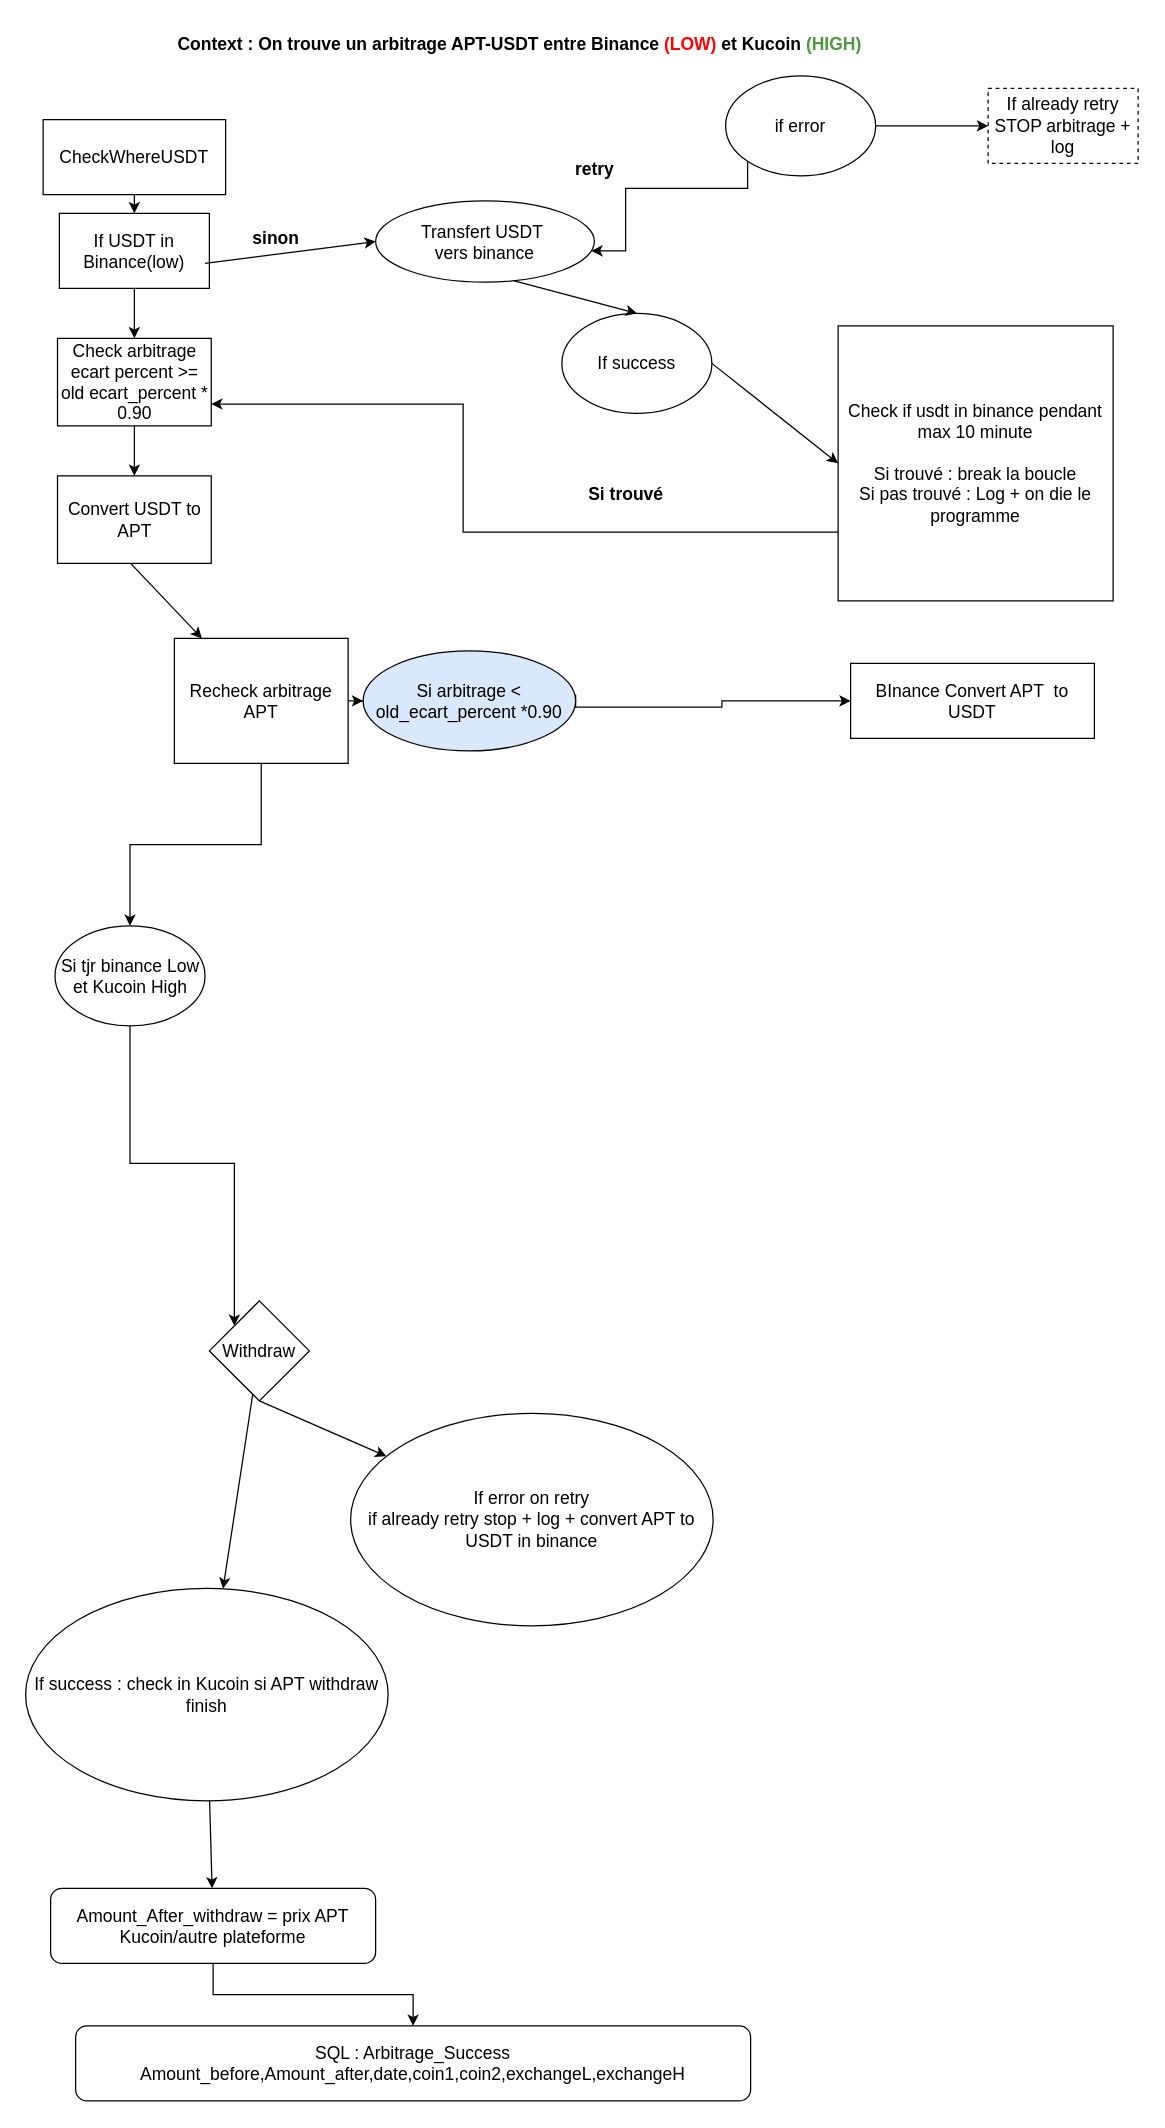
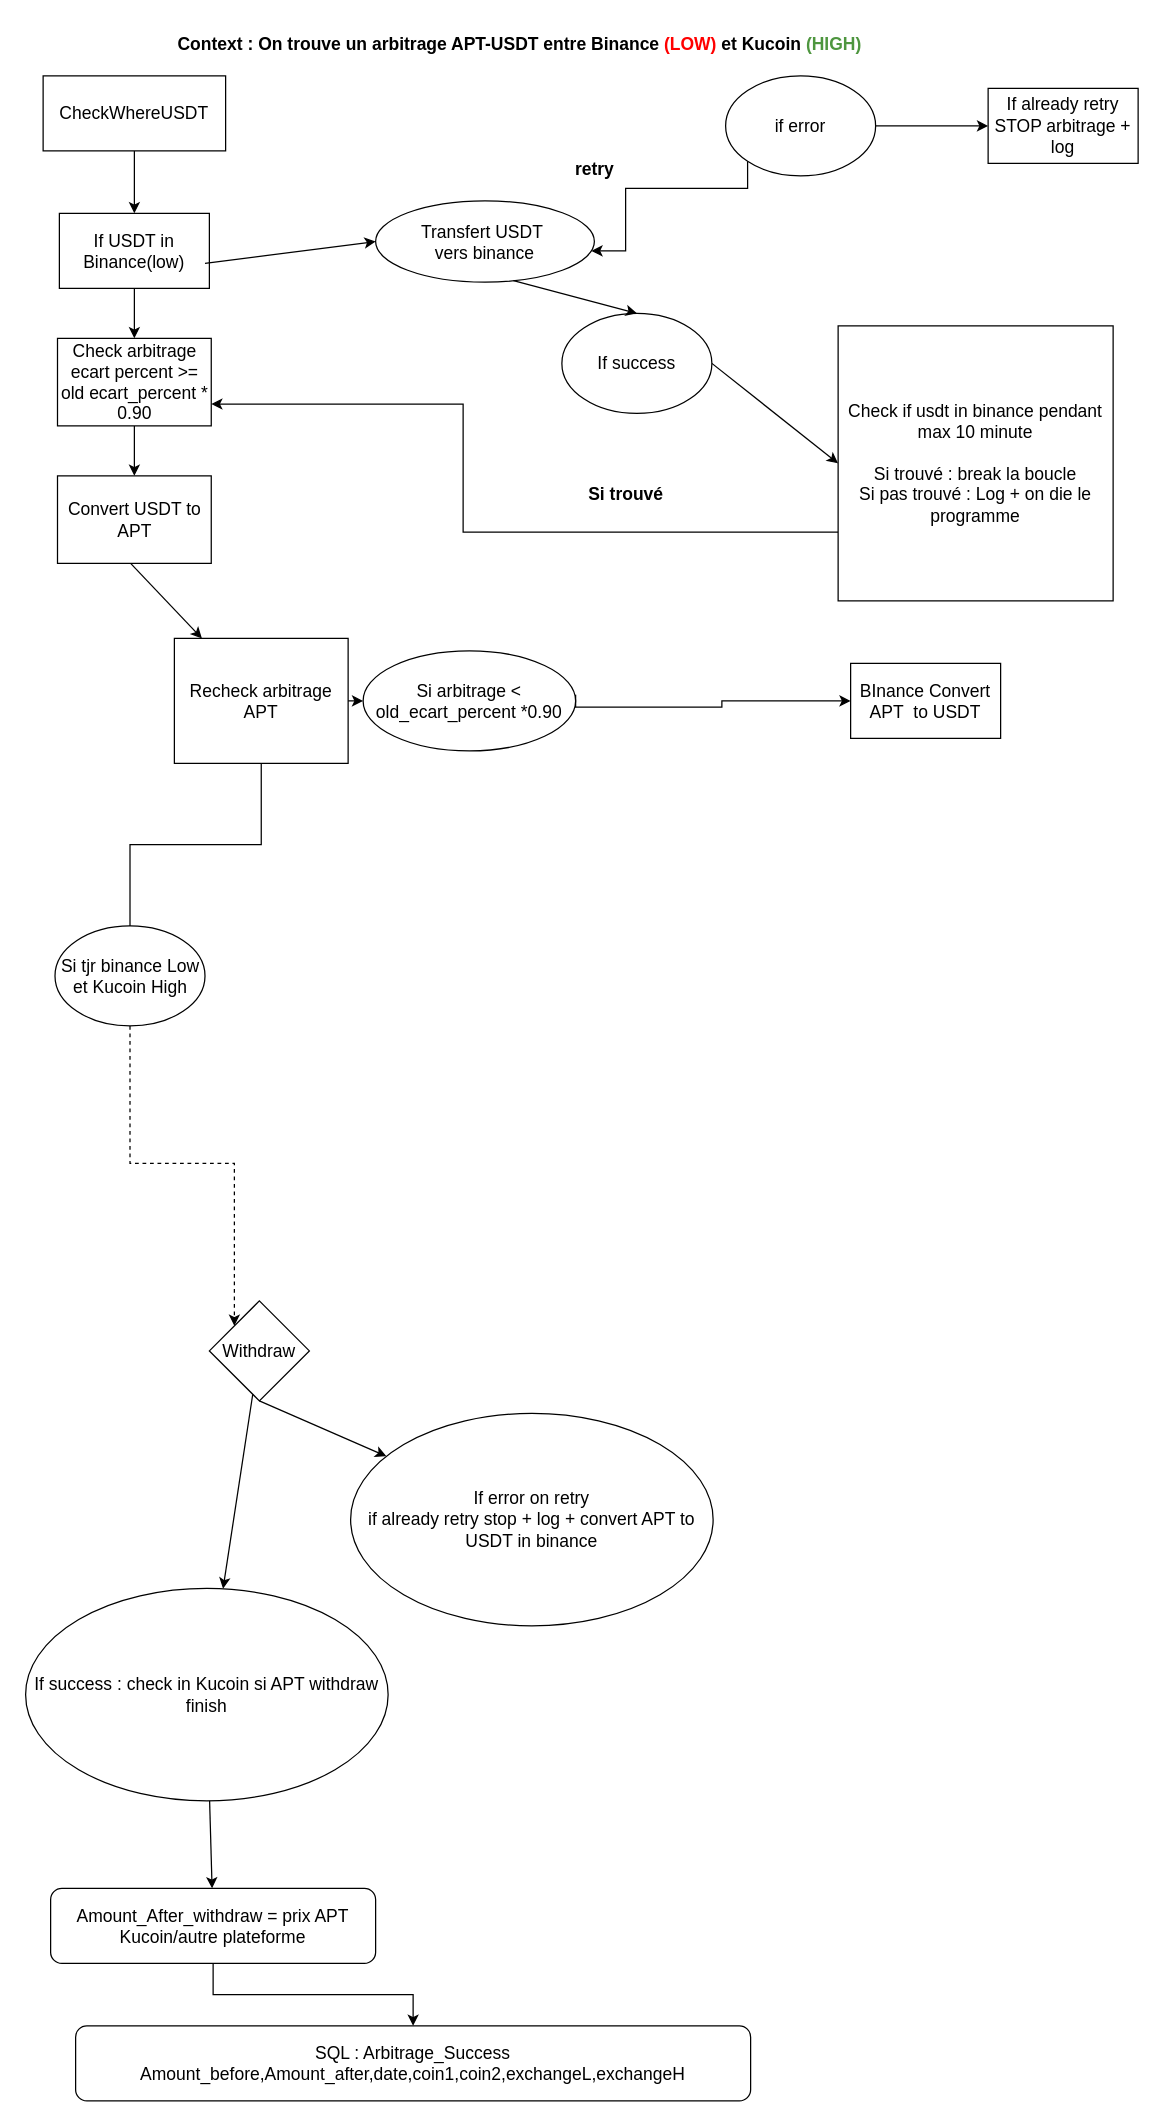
(1063, 126) -> (1063, 126)
(134, 157) -> (134, 113)
(276, 238) -> none
(373, 701) -> (373, 701)
(469, 701) -> (469, 701)
(973, 701) -> (926, 701)
(130, 916) -> (130, 919)
(191, 1163) -> (191, 1163)
